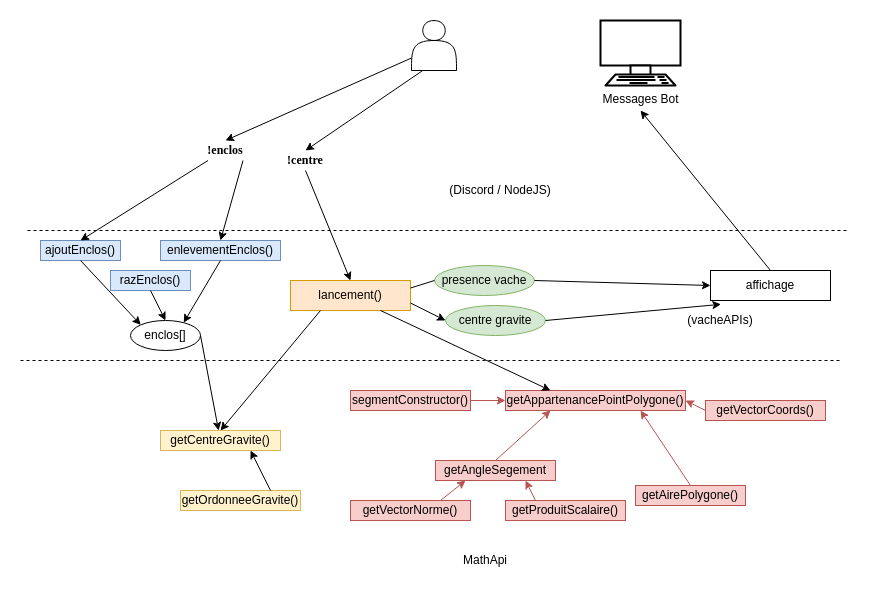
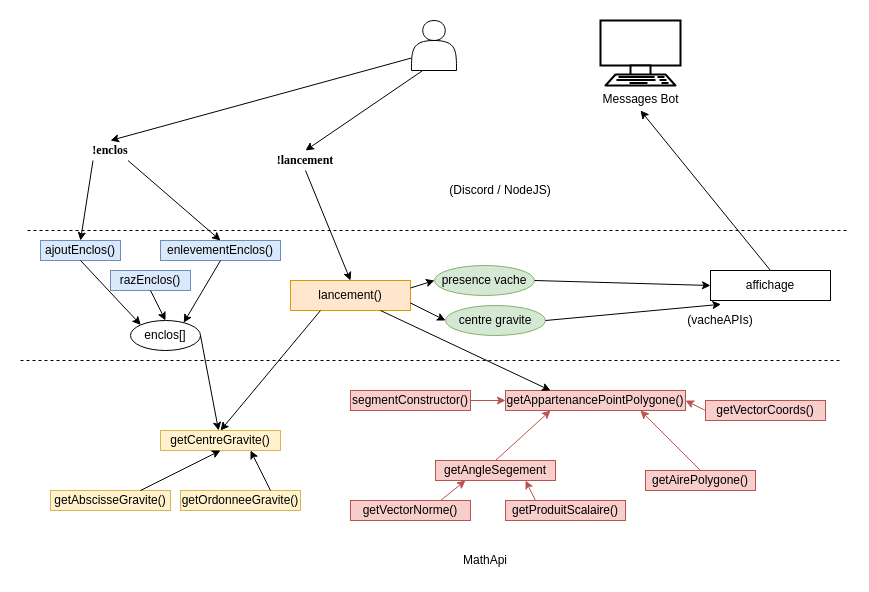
(226, 151) -> (111, 151)
(306, 161) -> (306, 161)
(430, 282) -> (426, 283)
none -> (177, 472)
(691, 496) -> (701, 481)
none -> (111, 501)
